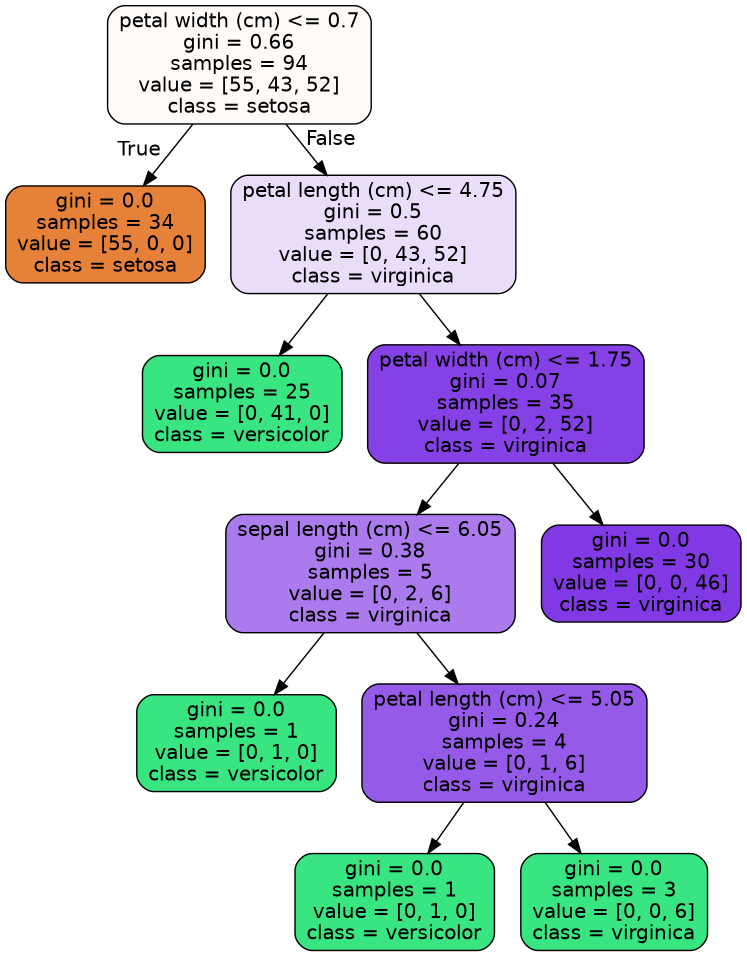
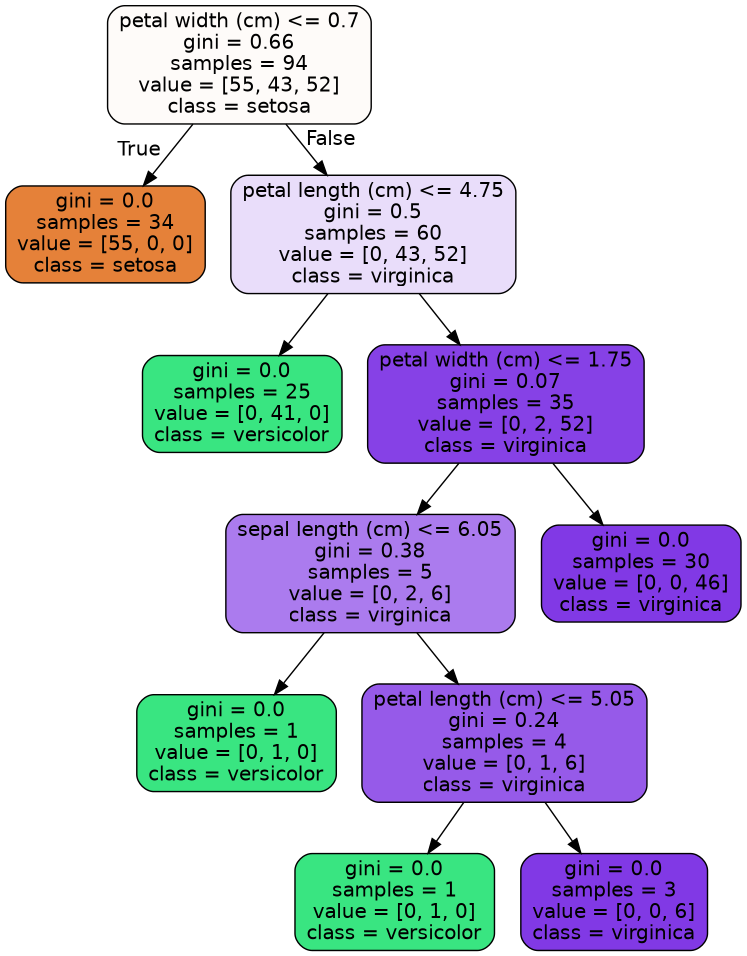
(614, 902) -> (614, 902)
